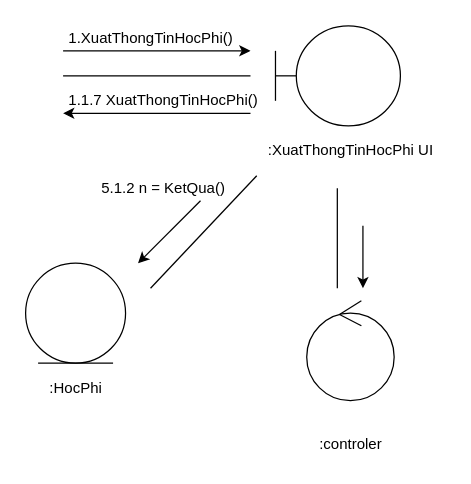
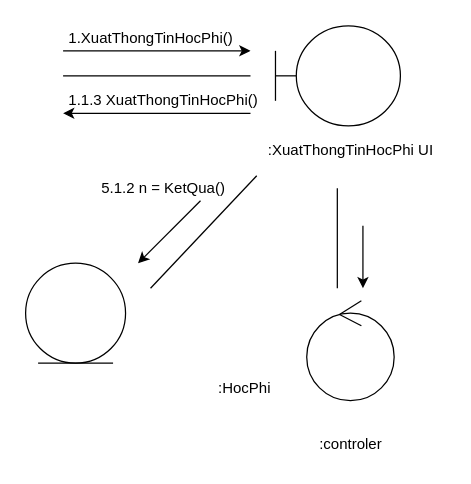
(164, 101) -> (164, 101)
(76, 388) -> (244, 388)
